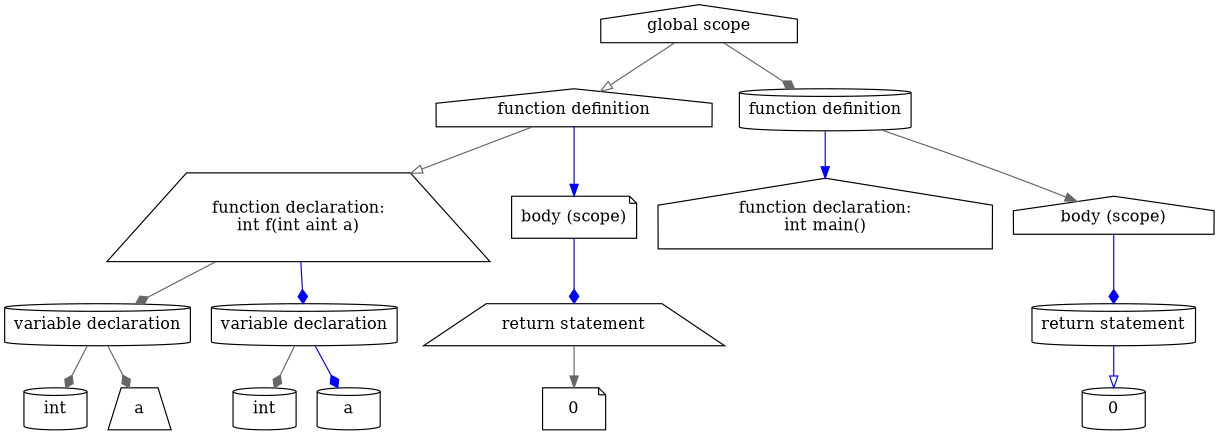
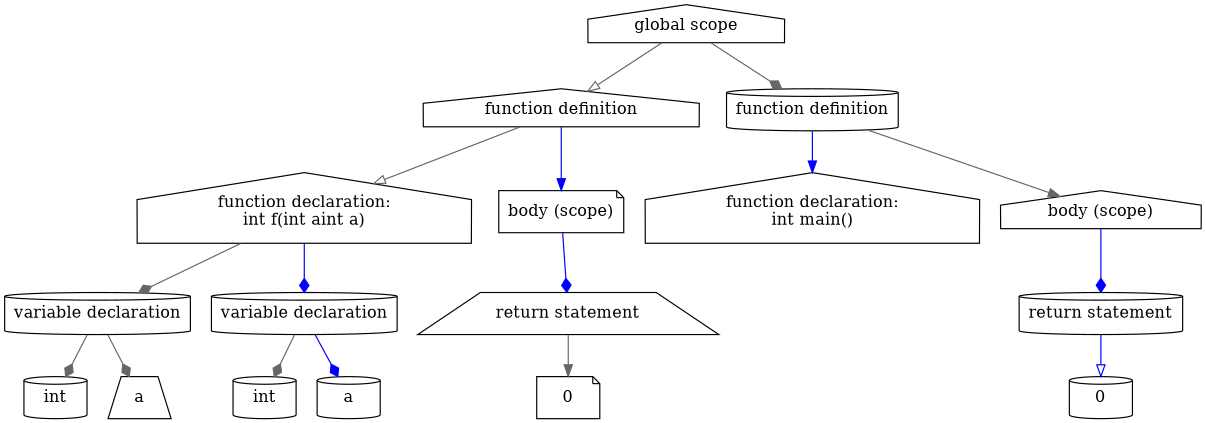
(298, 217) -> (304, 212)
